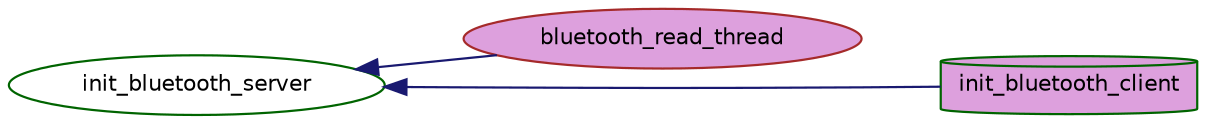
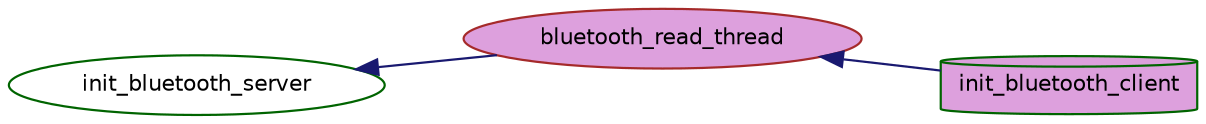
(674, 88) -> (892, 65)
